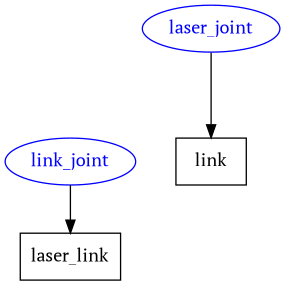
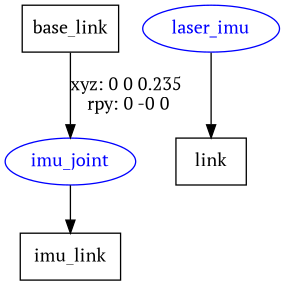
none -> (70, 29)
(211, 29) -> (211, 29)
(70, 162) -> (70, 162)
(70, 257) -> (70, 257)
